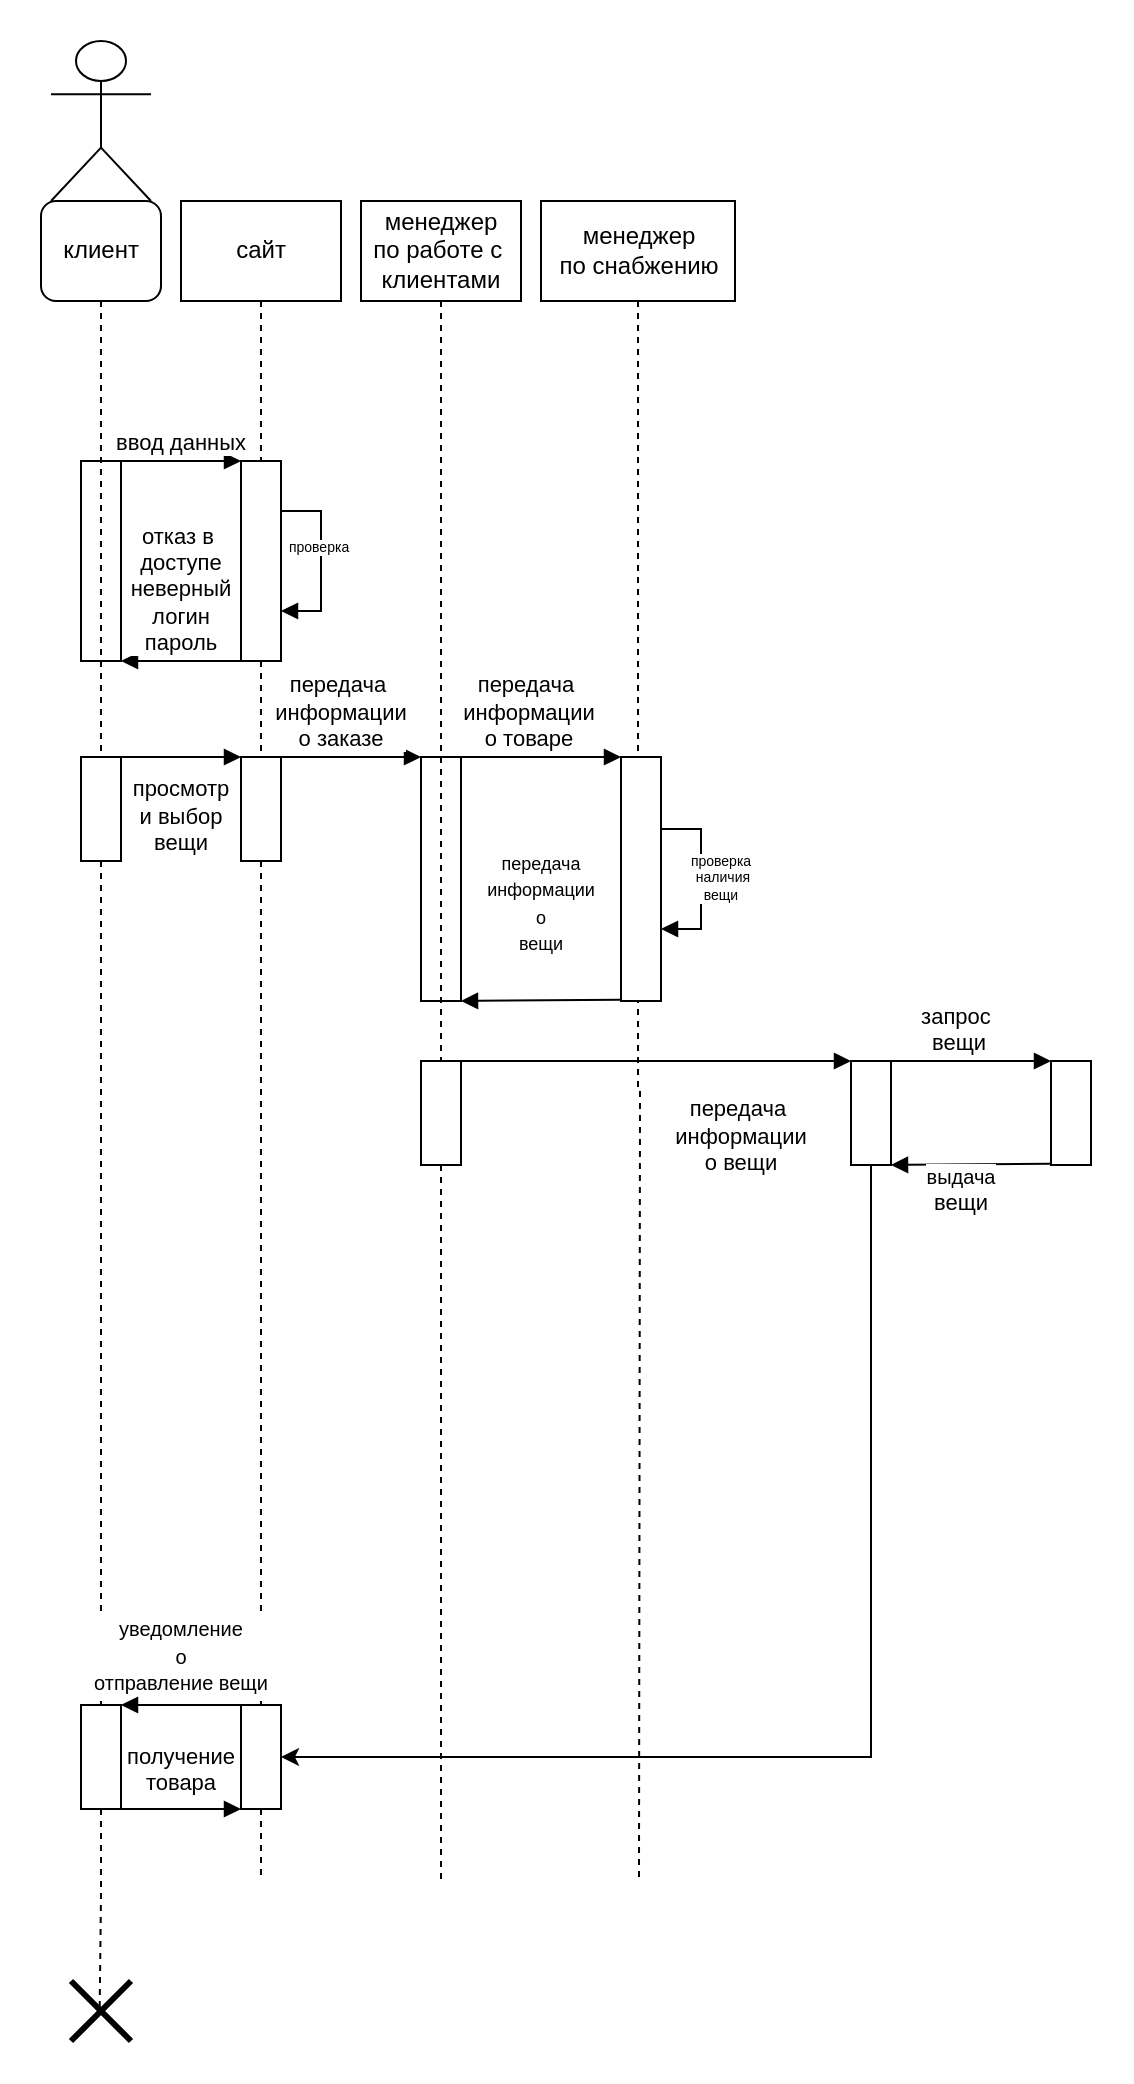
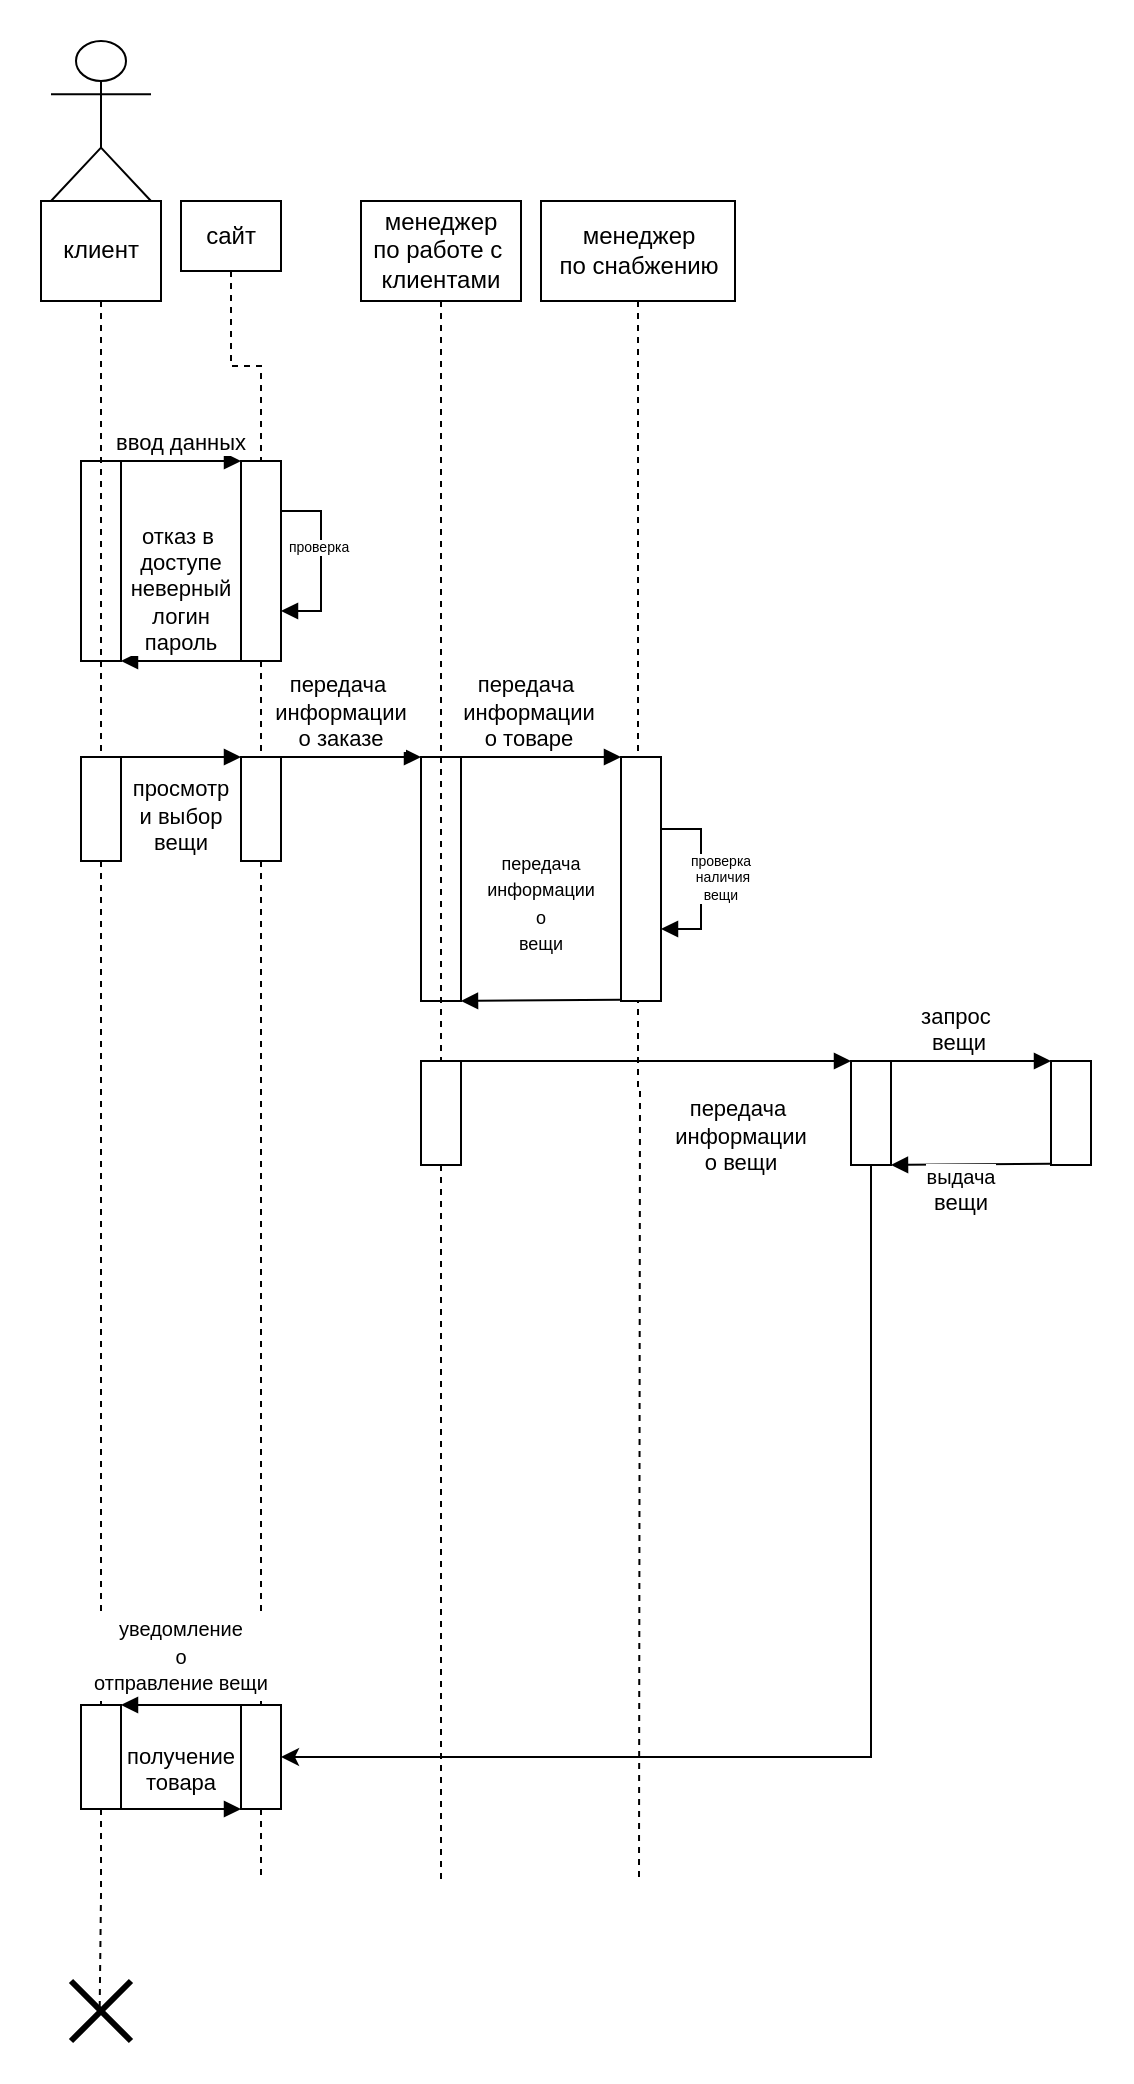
(101, 251) -> (101, 251)
(261, 251) -> (231, 236)
